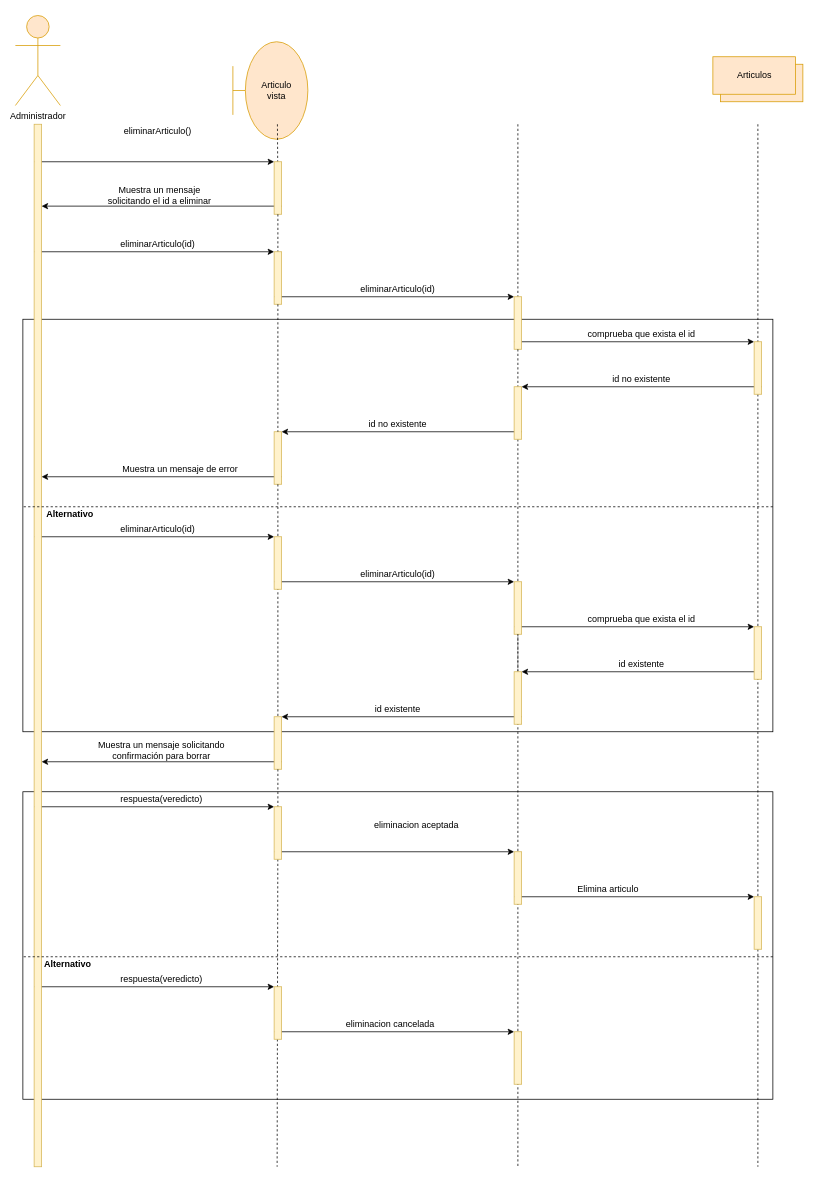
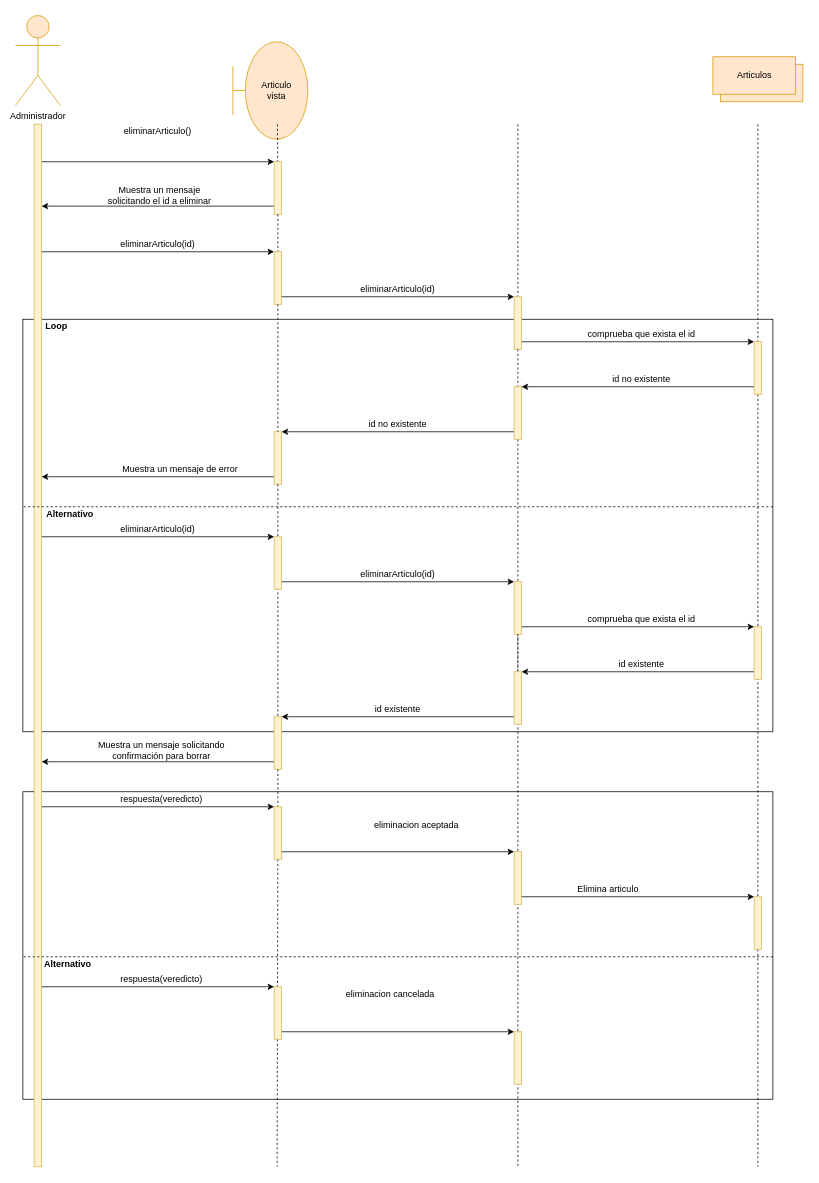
none -> (57, 327)
(390, 1024) -> (390, 994)
